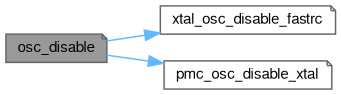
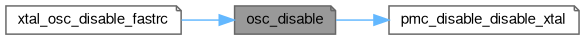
(126, 38) -> (200, 20)
(248, 75) -> (484, 20)
